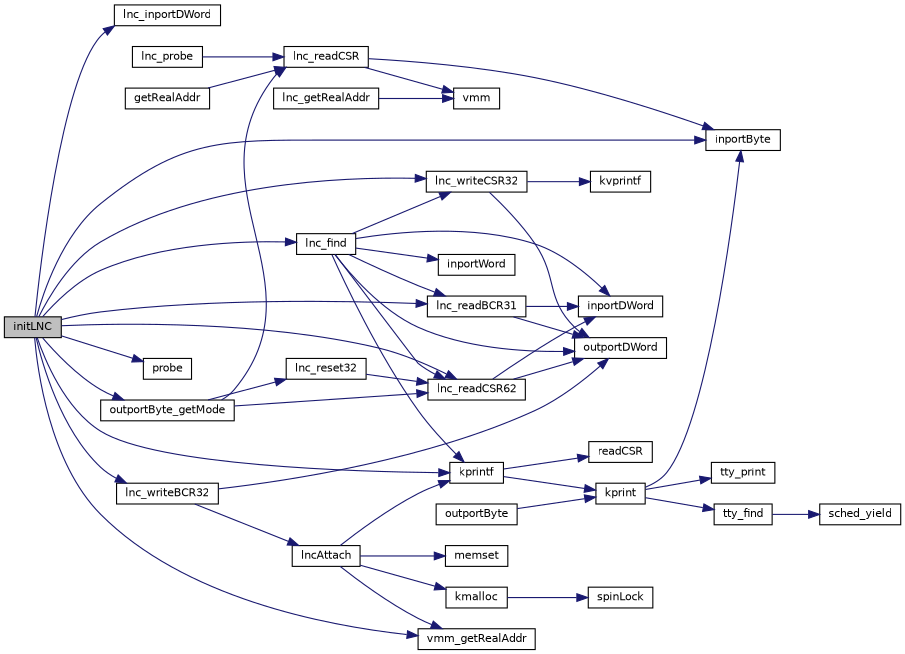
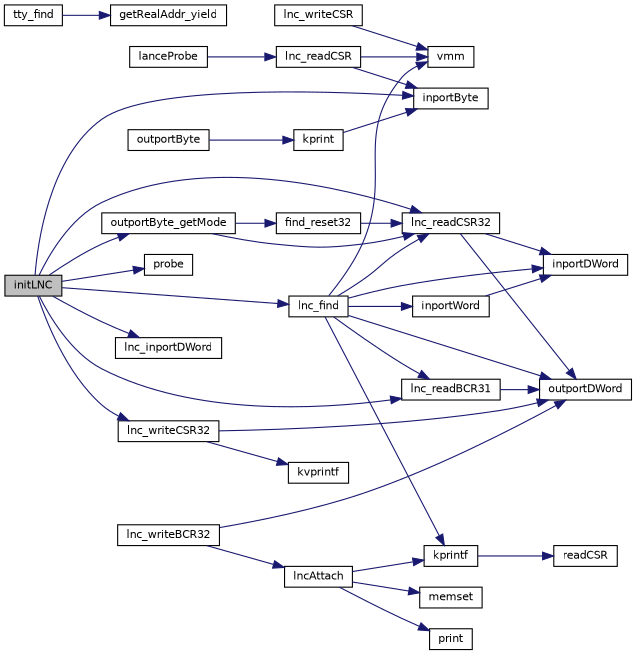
(167, 57) -> none
(167, 98) -> (169, 57)
(326, 98) -> (318, 15)
(396, 215) -> (375, 180)
(255, 231) -> none
(547, 306) -> (513, 287)
(326, 369) -> (318, 223)
(477, 390) -> (451, 223)
(64, 416) -> none
(210, 459) -> none
(743, 473) -> none
(544, 483) -> none
(674, 503) -> none
(860, 514) -> (169, 15)
(477, 598) -> (451, 639)
(621, 598) -> none
(477, 639) -> none
